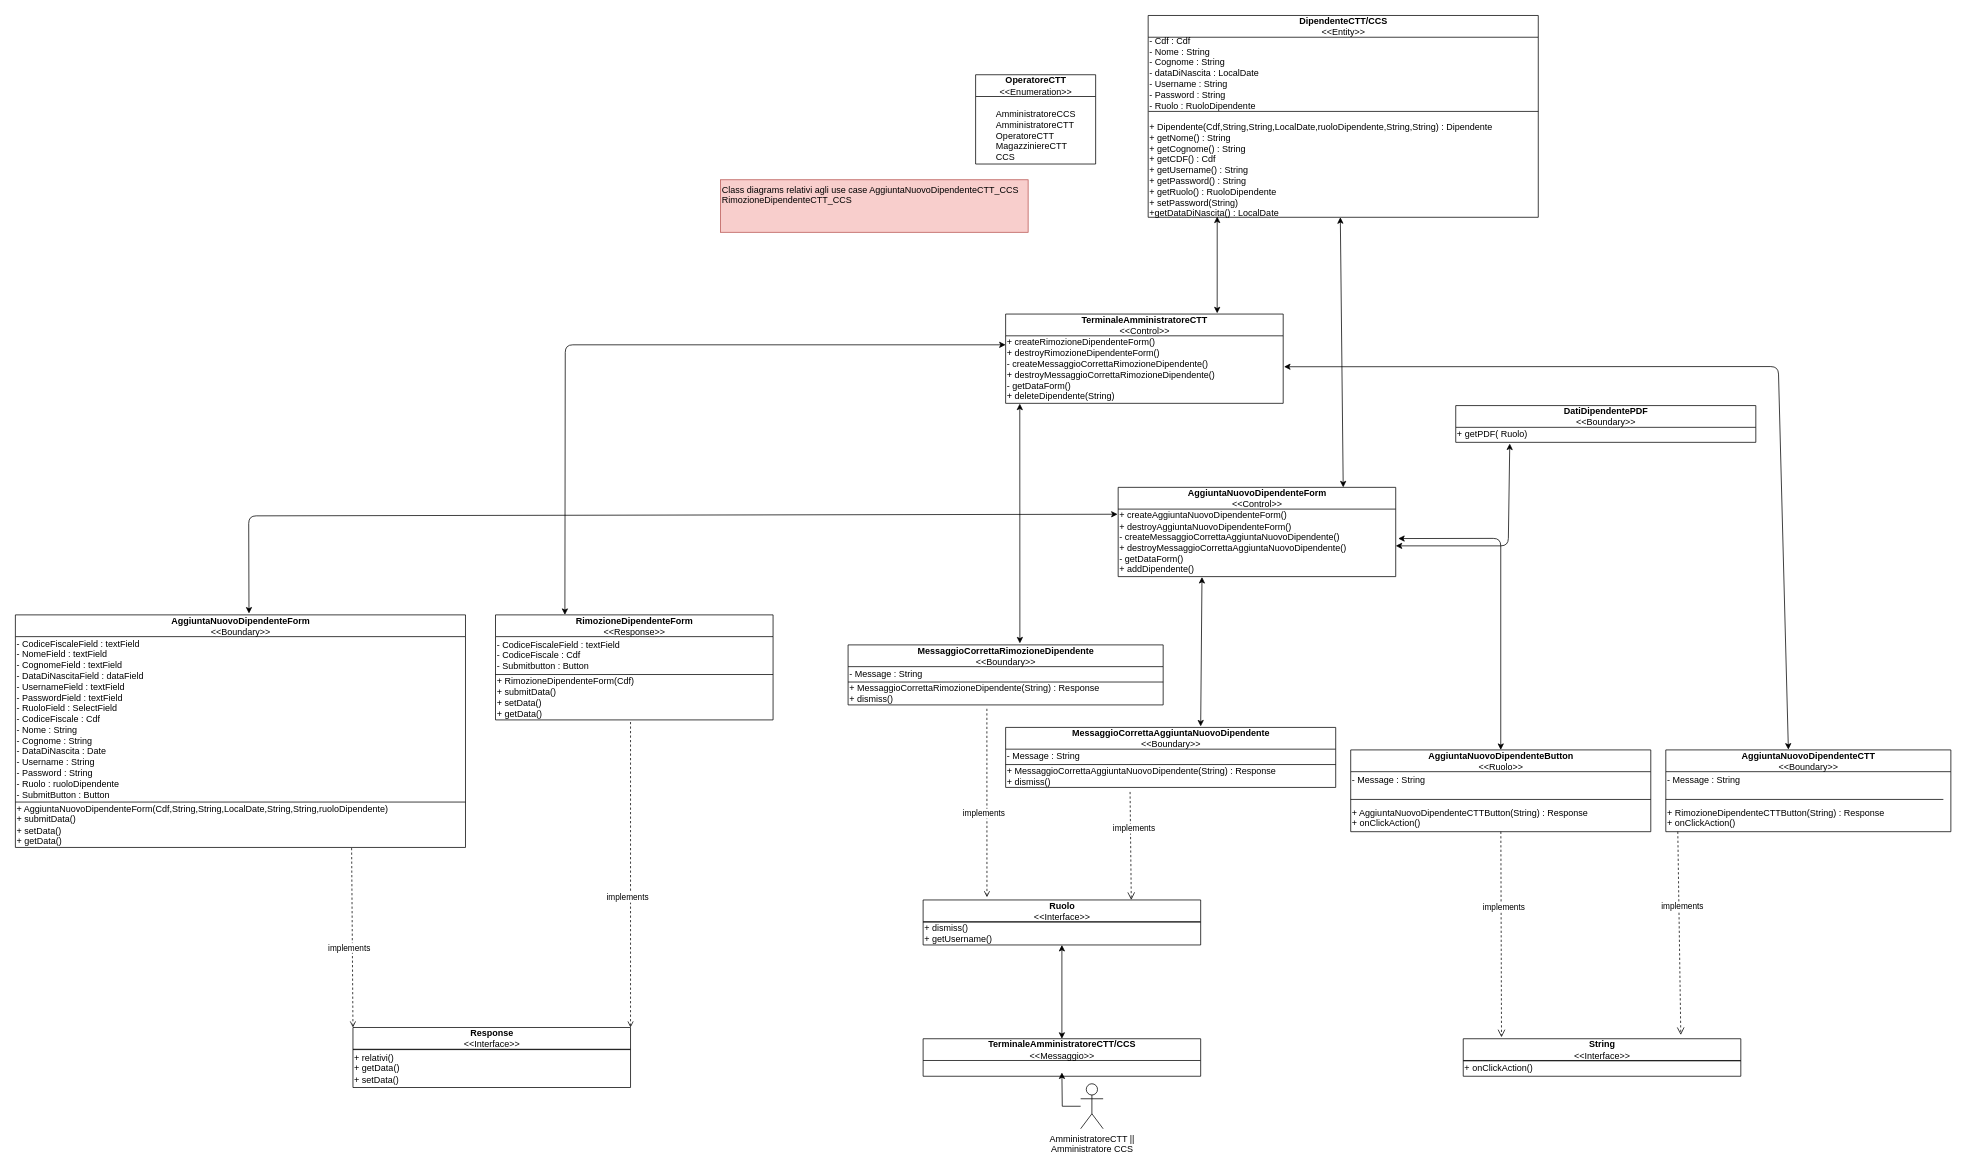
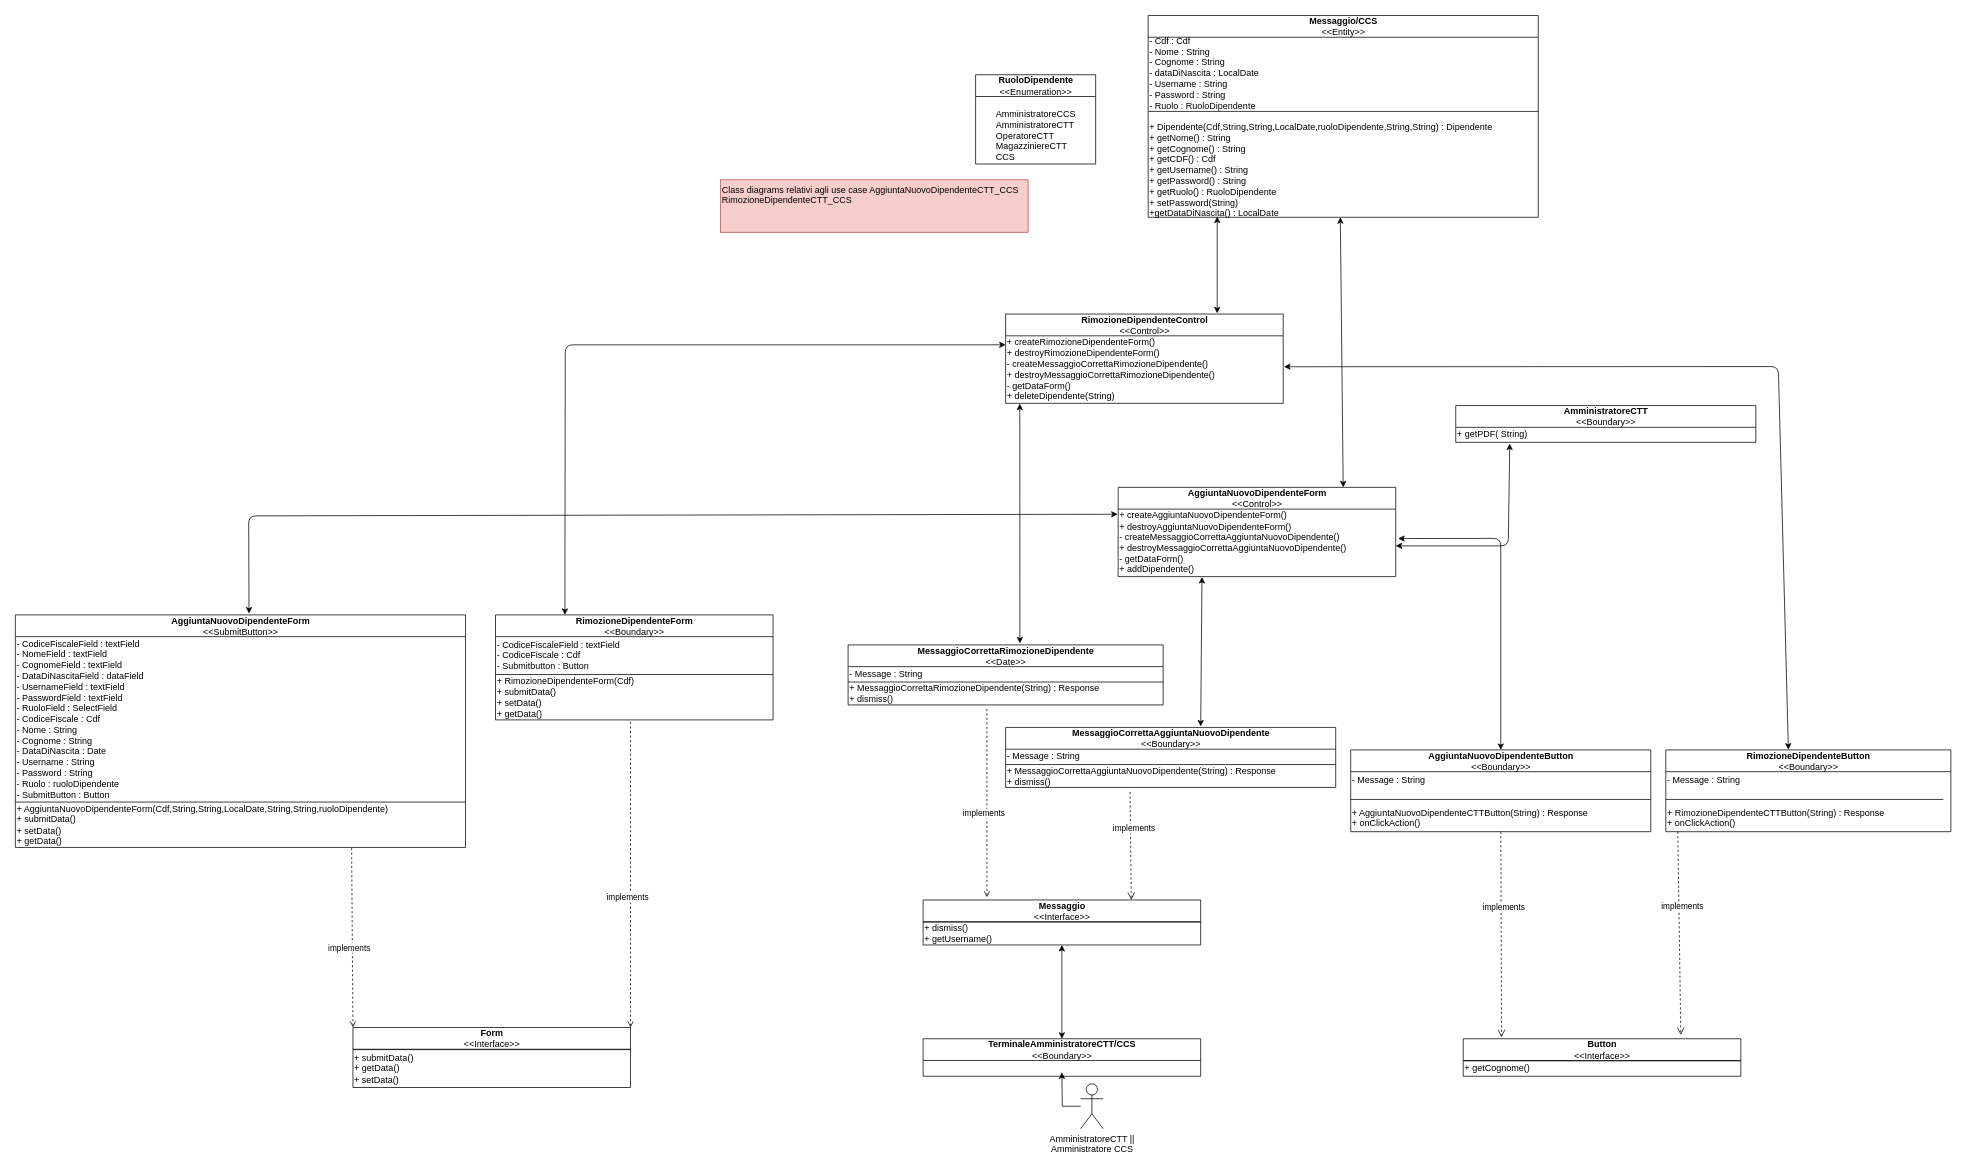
(1343, 27) -> (1343, 27)
(1036, 86) -> (1036, 86)
(1145, 325) -> (1145, 325)
(1606, 417) -> (1606, 417)
(1494, 435) -> (1496, 435)
(241, 626) -> (241, 626)
(635, 626) -> (635, 626)
(1006, 656) -> (1006, 656)
(1501, 761) -> (1501, 761)
(1808, 761) -> (1808, 761)
(1062, 911) -> (1062, 911)
(492, 1038) -> (492, 1038)
(1062, 1050) -> (1062, 1050)
(1602, 1050) -> (1602, 1050)
(381, 1068) -> (387, 1068)
(1503, 1068) -> (1498, 1068)
